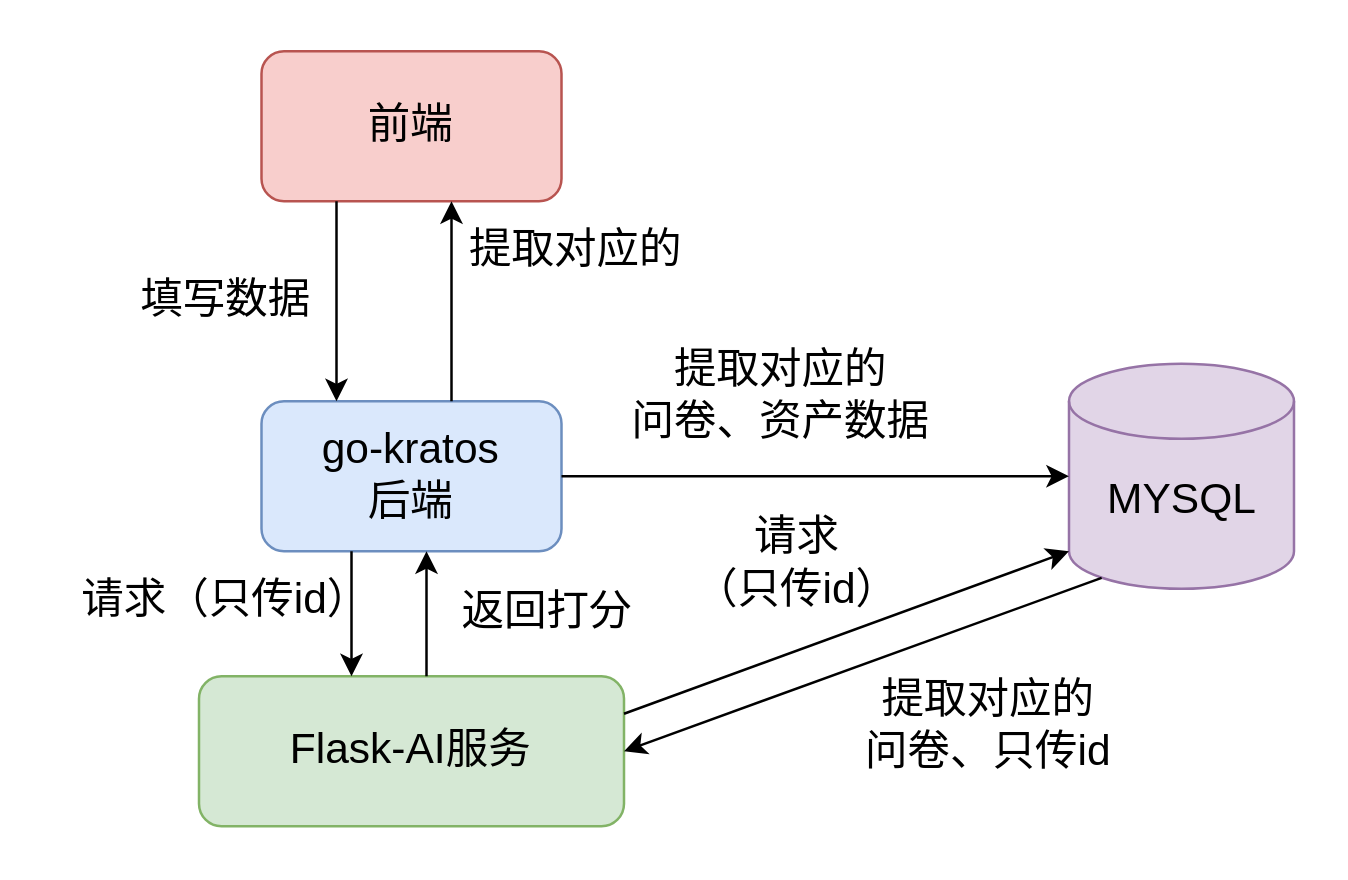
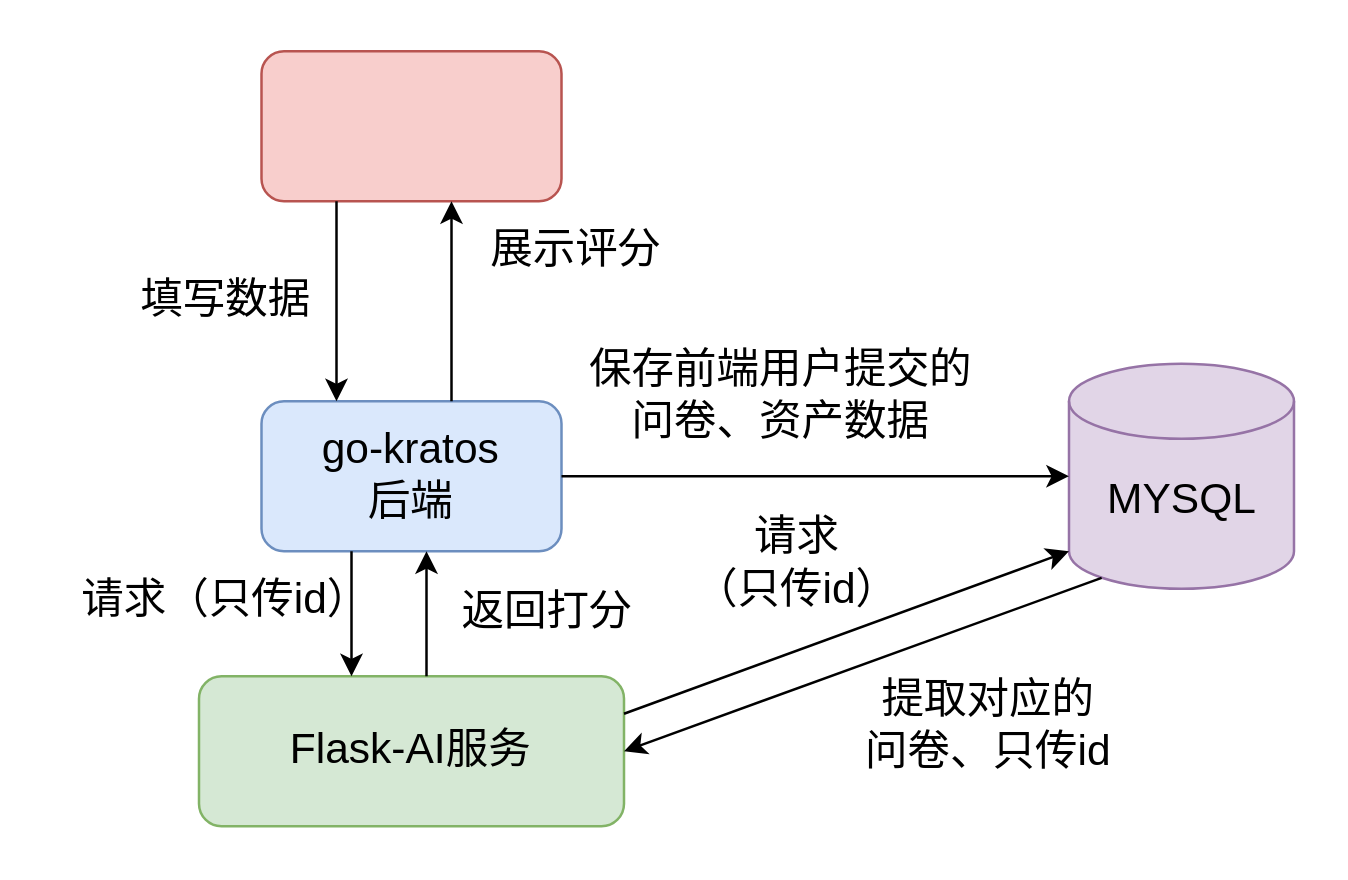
(411, 126) -> none
(576, 251) -> (576, 251)
(781, 396) -> (781, 396)
